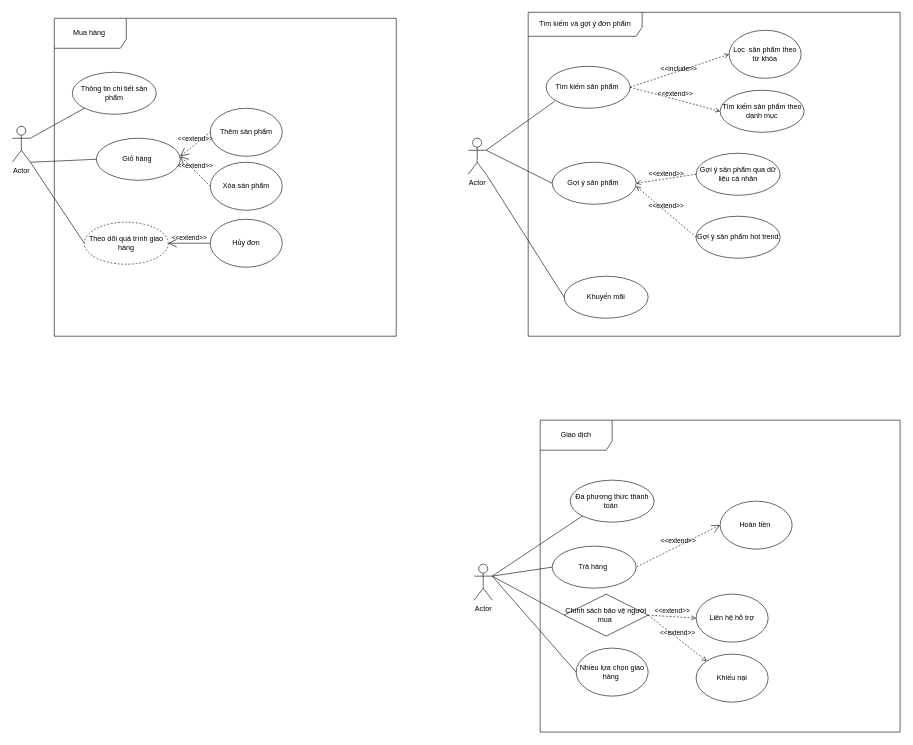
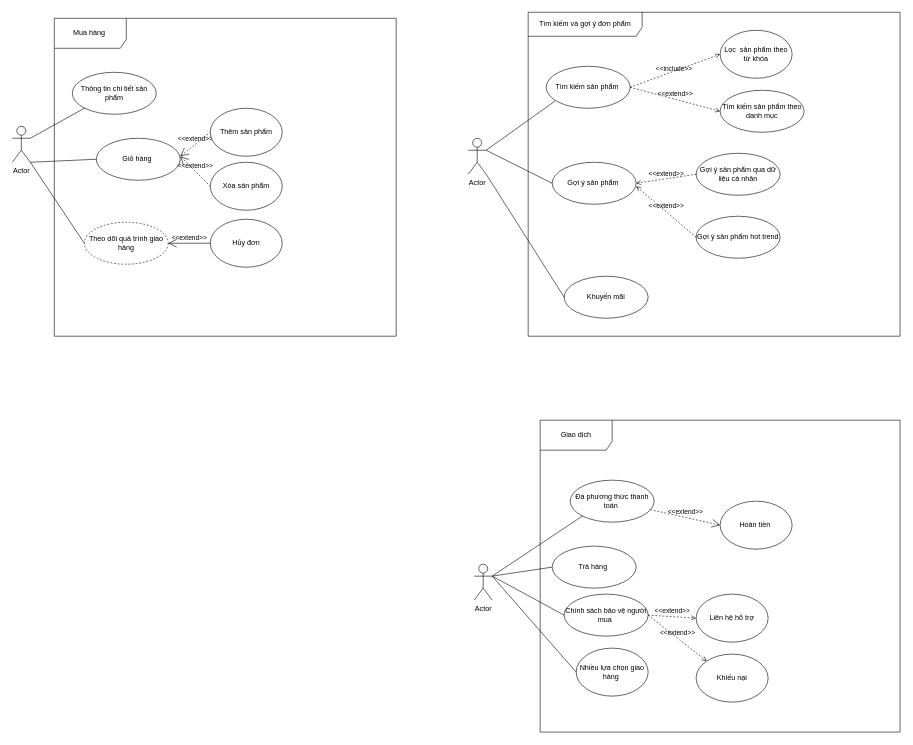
(765, 54) -> (756, 54)
(678, 547) -> (685, 518)
(606, 615) -> (606, 615)
